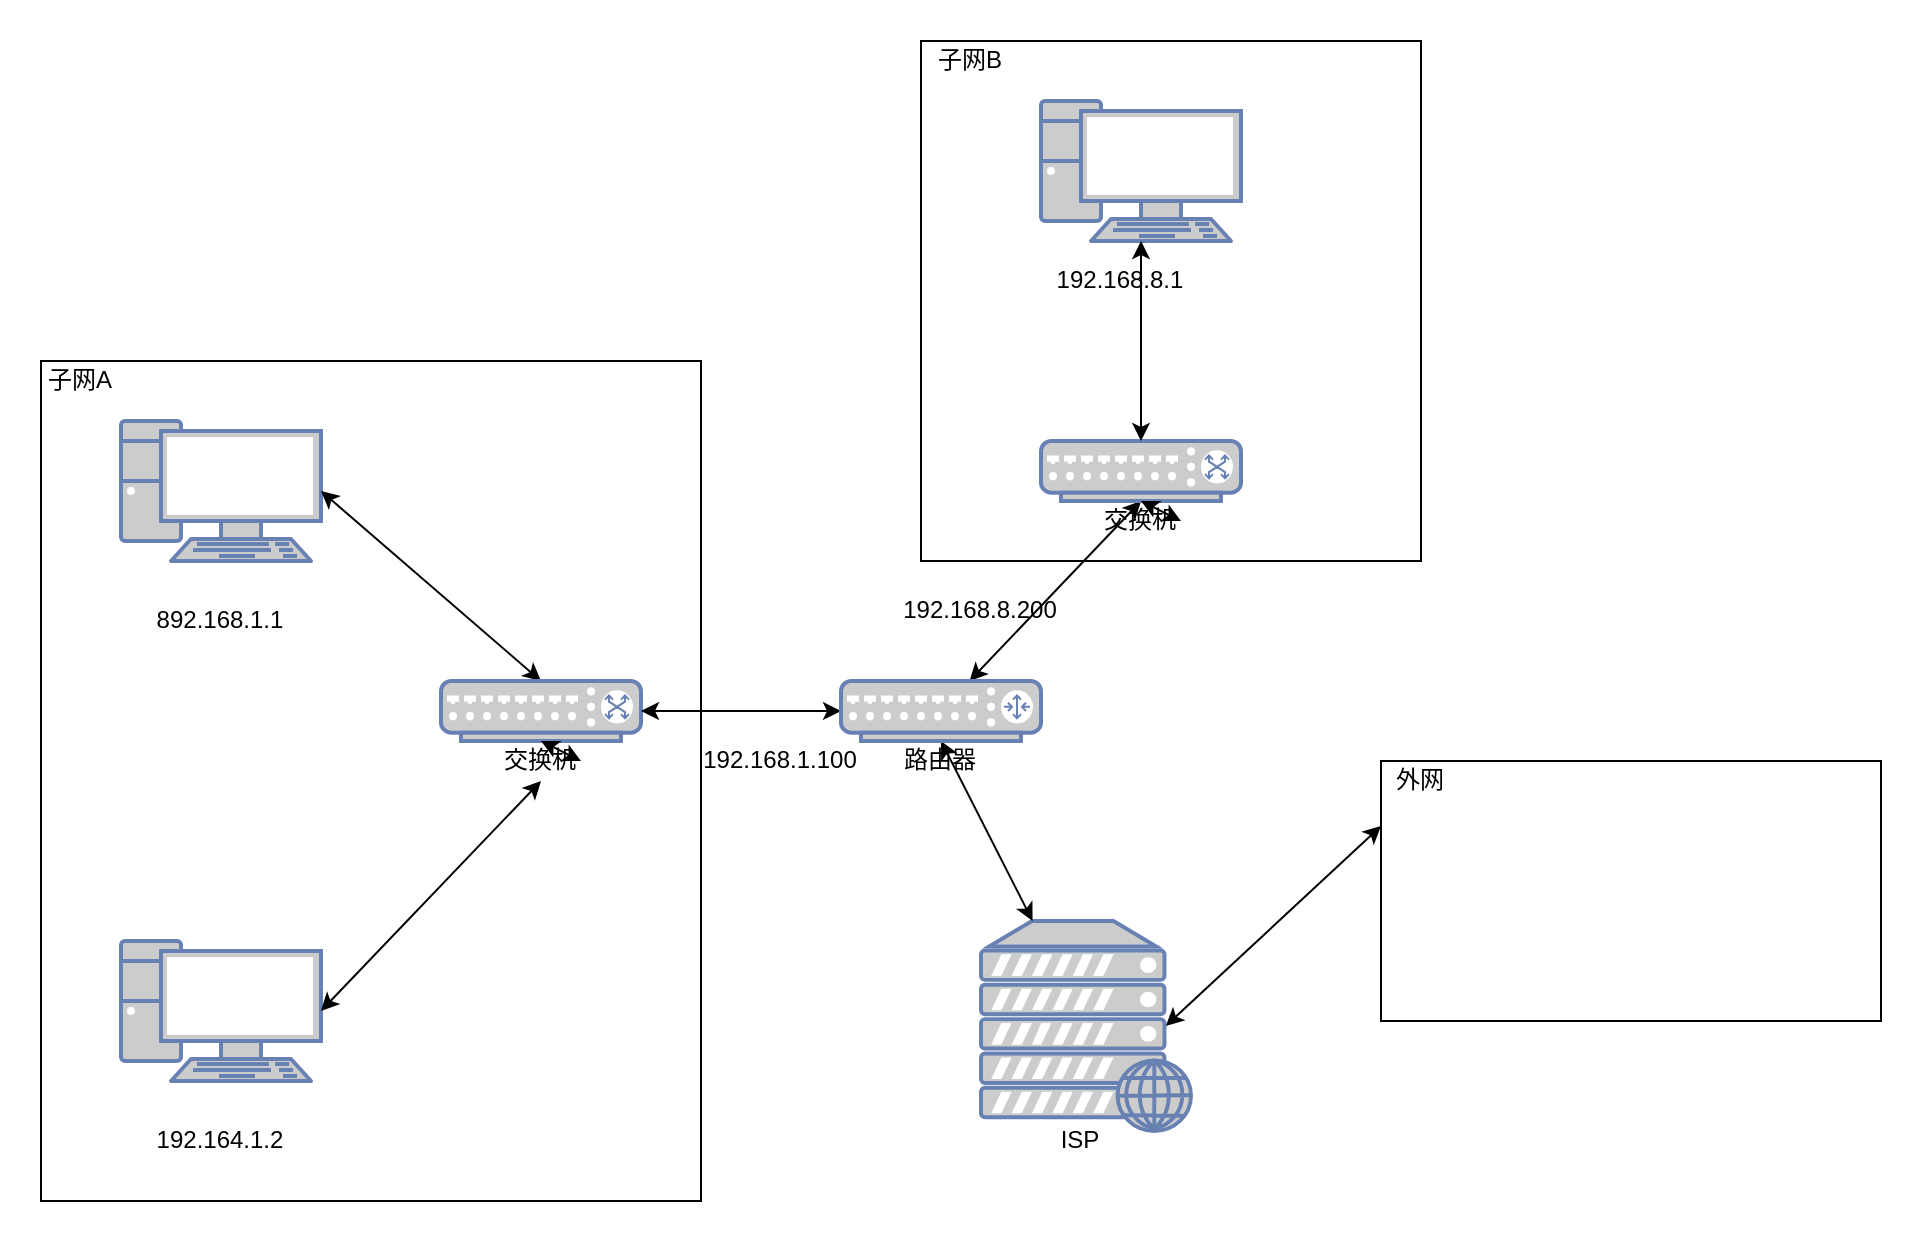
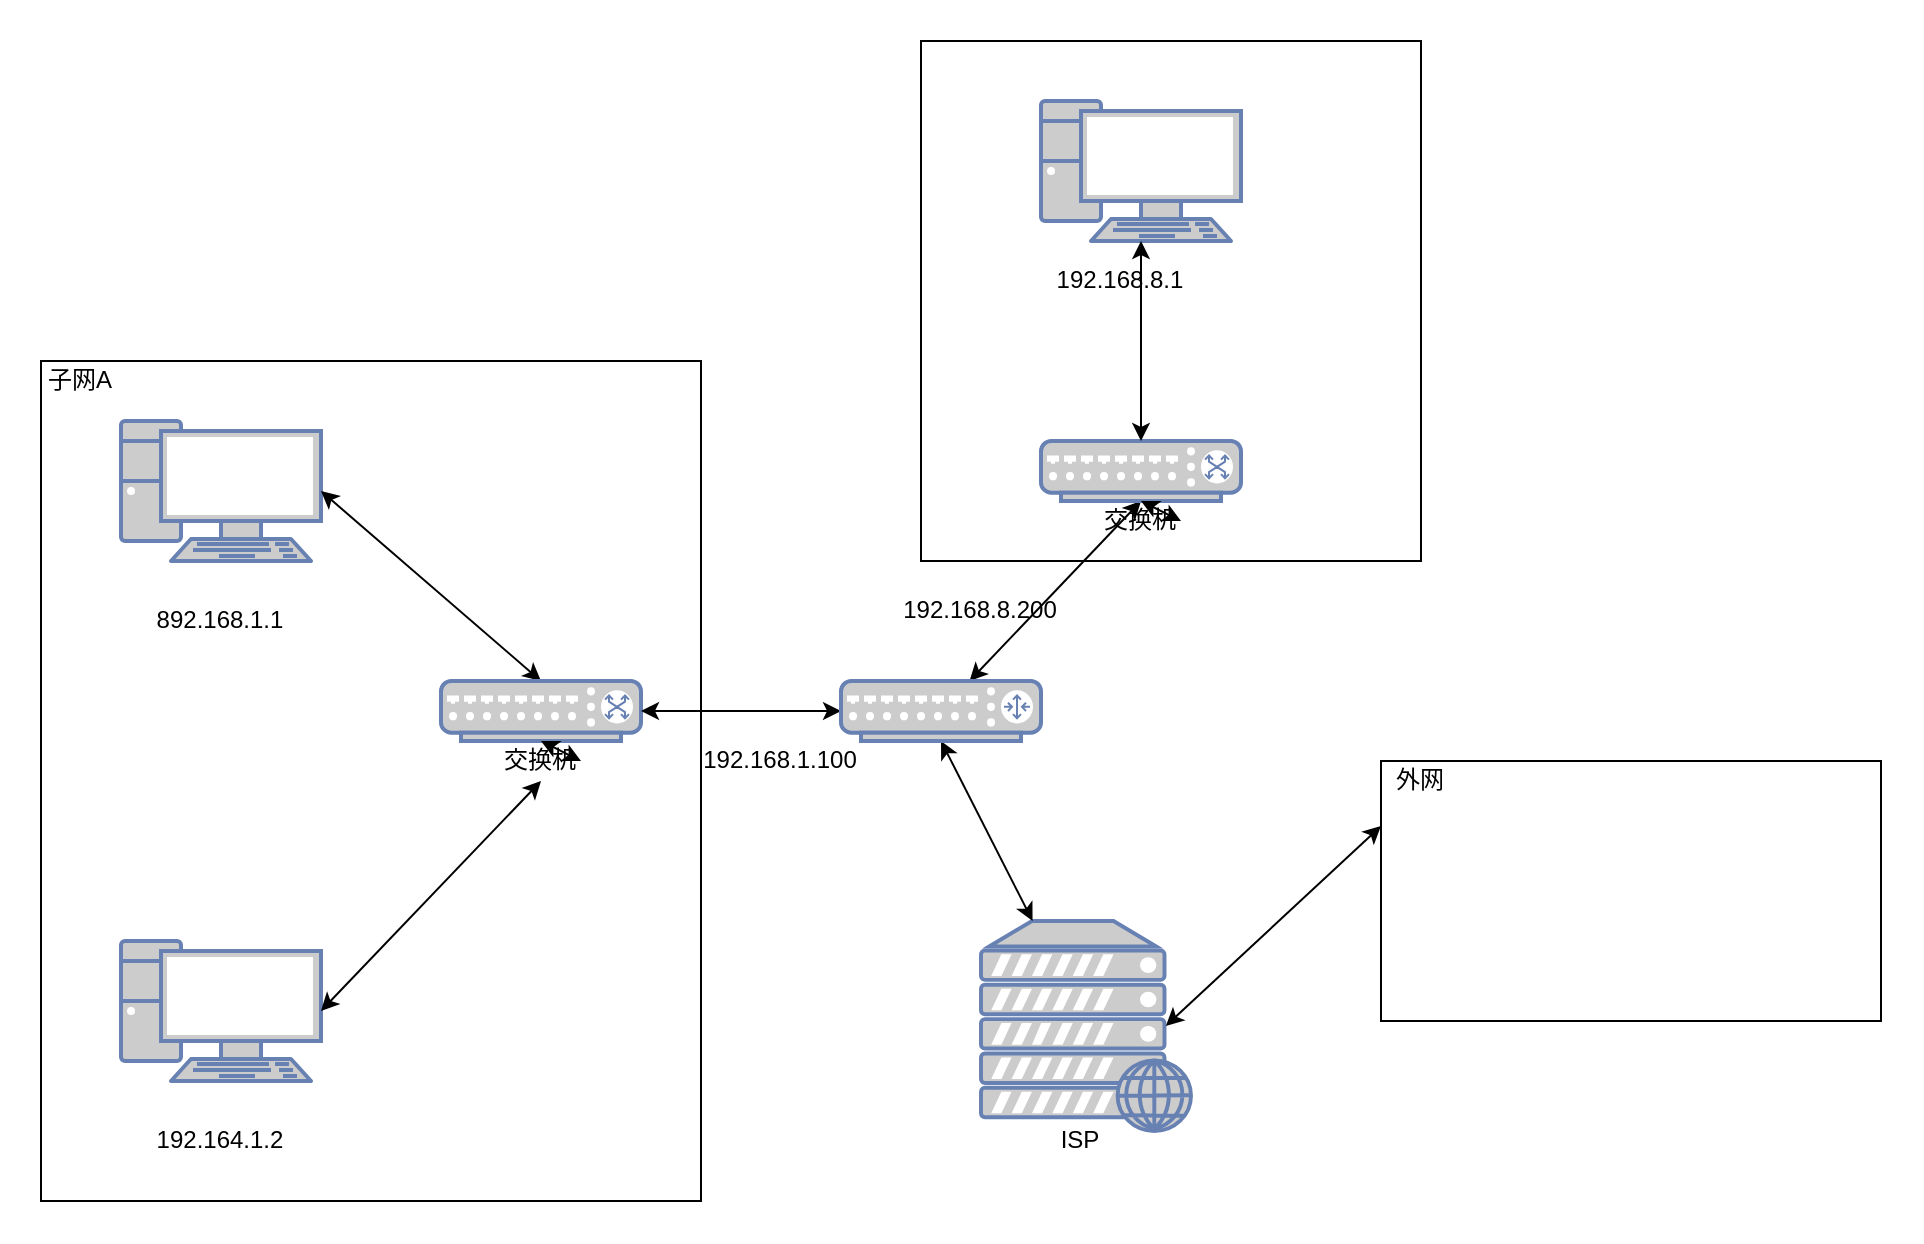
(971, 61) -> none
(941, 761) -> none
